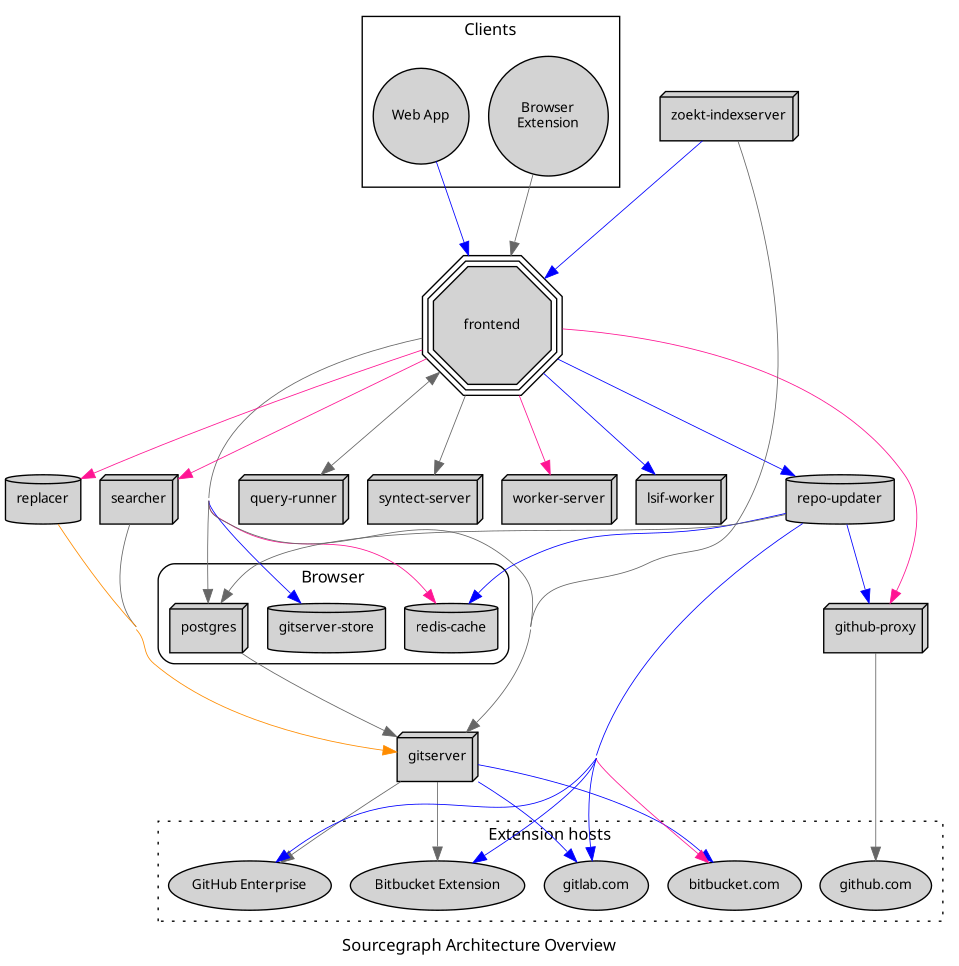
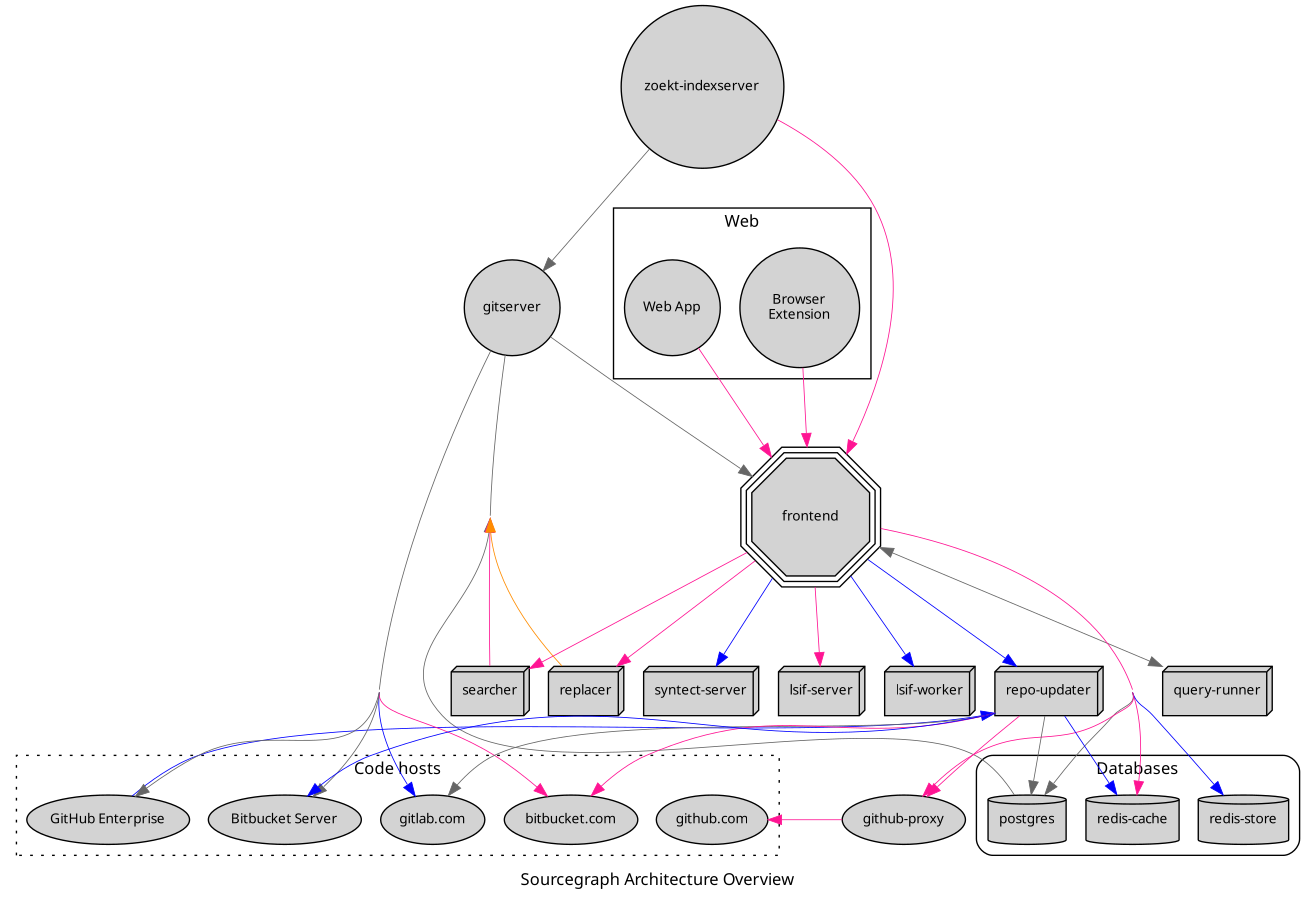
(491, 31) -> (742, 222)
(729, 116) -> (703, 87)
(450, 202) -> (731, 397)
(629, 205) -> (891, 260)
(524, 208) -> (805, 400)
(452, 429) -> (748, 616)
(43, 499) -> (586, 691)
(559, 499) -> (822, 691)
(840, 499) -> (1049, 691)
(479, 542) -> (645, 403)
(856, 557) -> (982, 747)
(120, 577) -> (489, 599)
(333, 578) -> (1138, 770)
(681, 624) -> (550, 727)
(209, 628) -> (1027, 820)
(327, 628) -> (1243, 820)
(876, 628) -> (904, 820)
(876, 750) -> (812, 820)
(438, 757) -> (512, 308)
(602, 797) -> (462, 738)
(589, 802) -> (582, 735)
(551, 836) -> (398, 770)
(438, 886) -> (285, 820)
